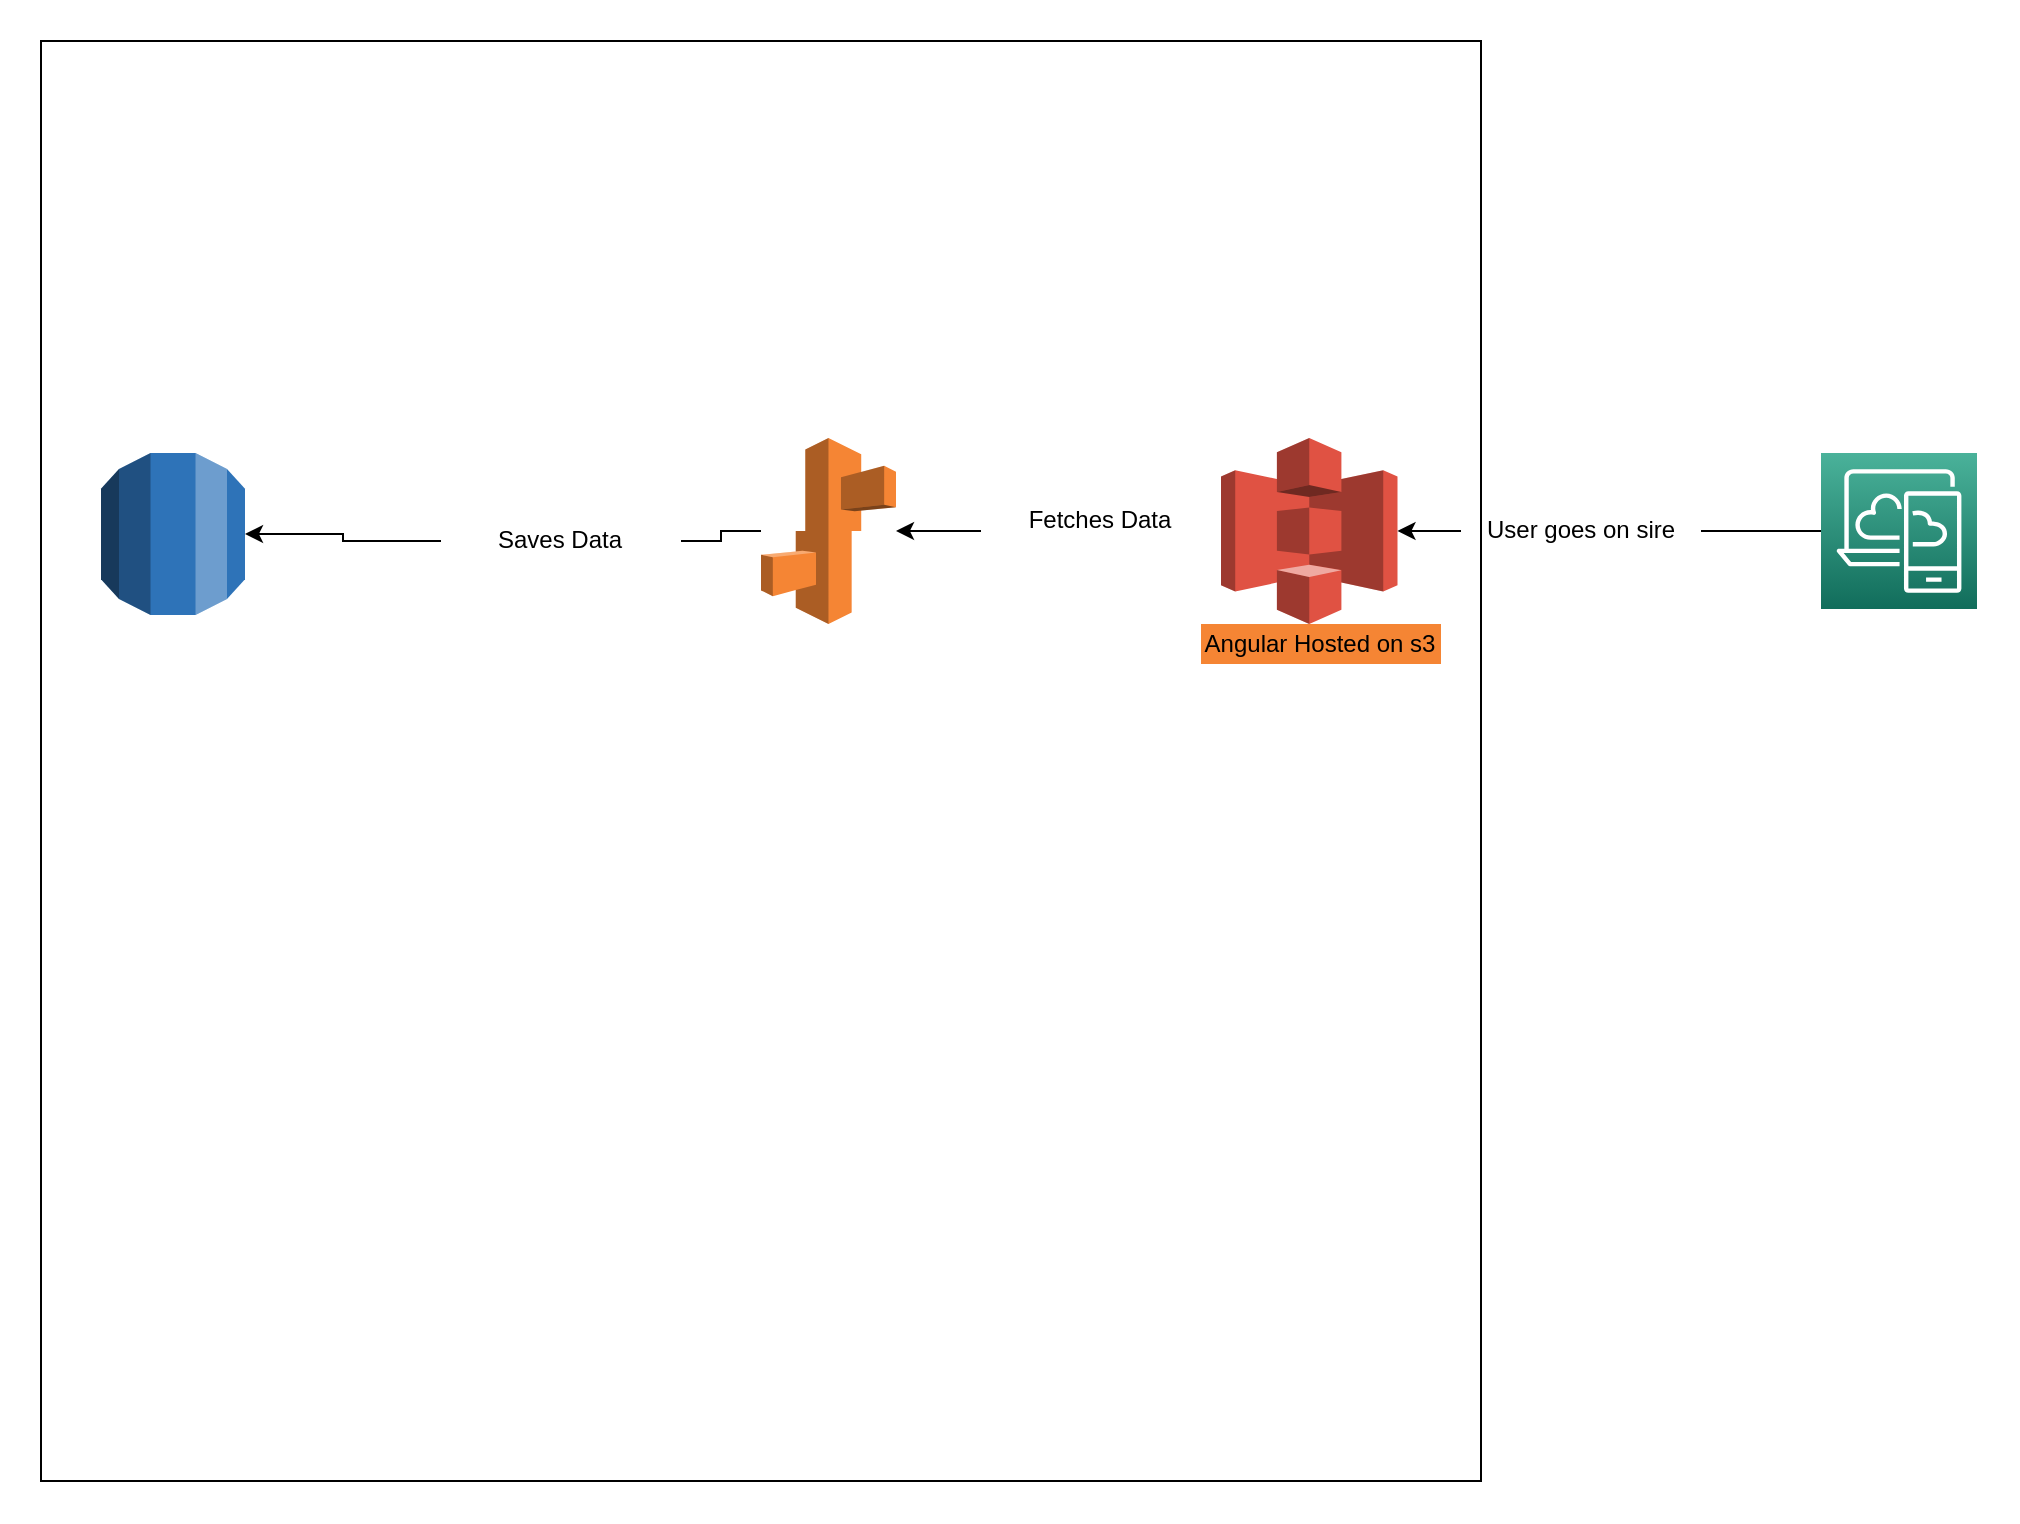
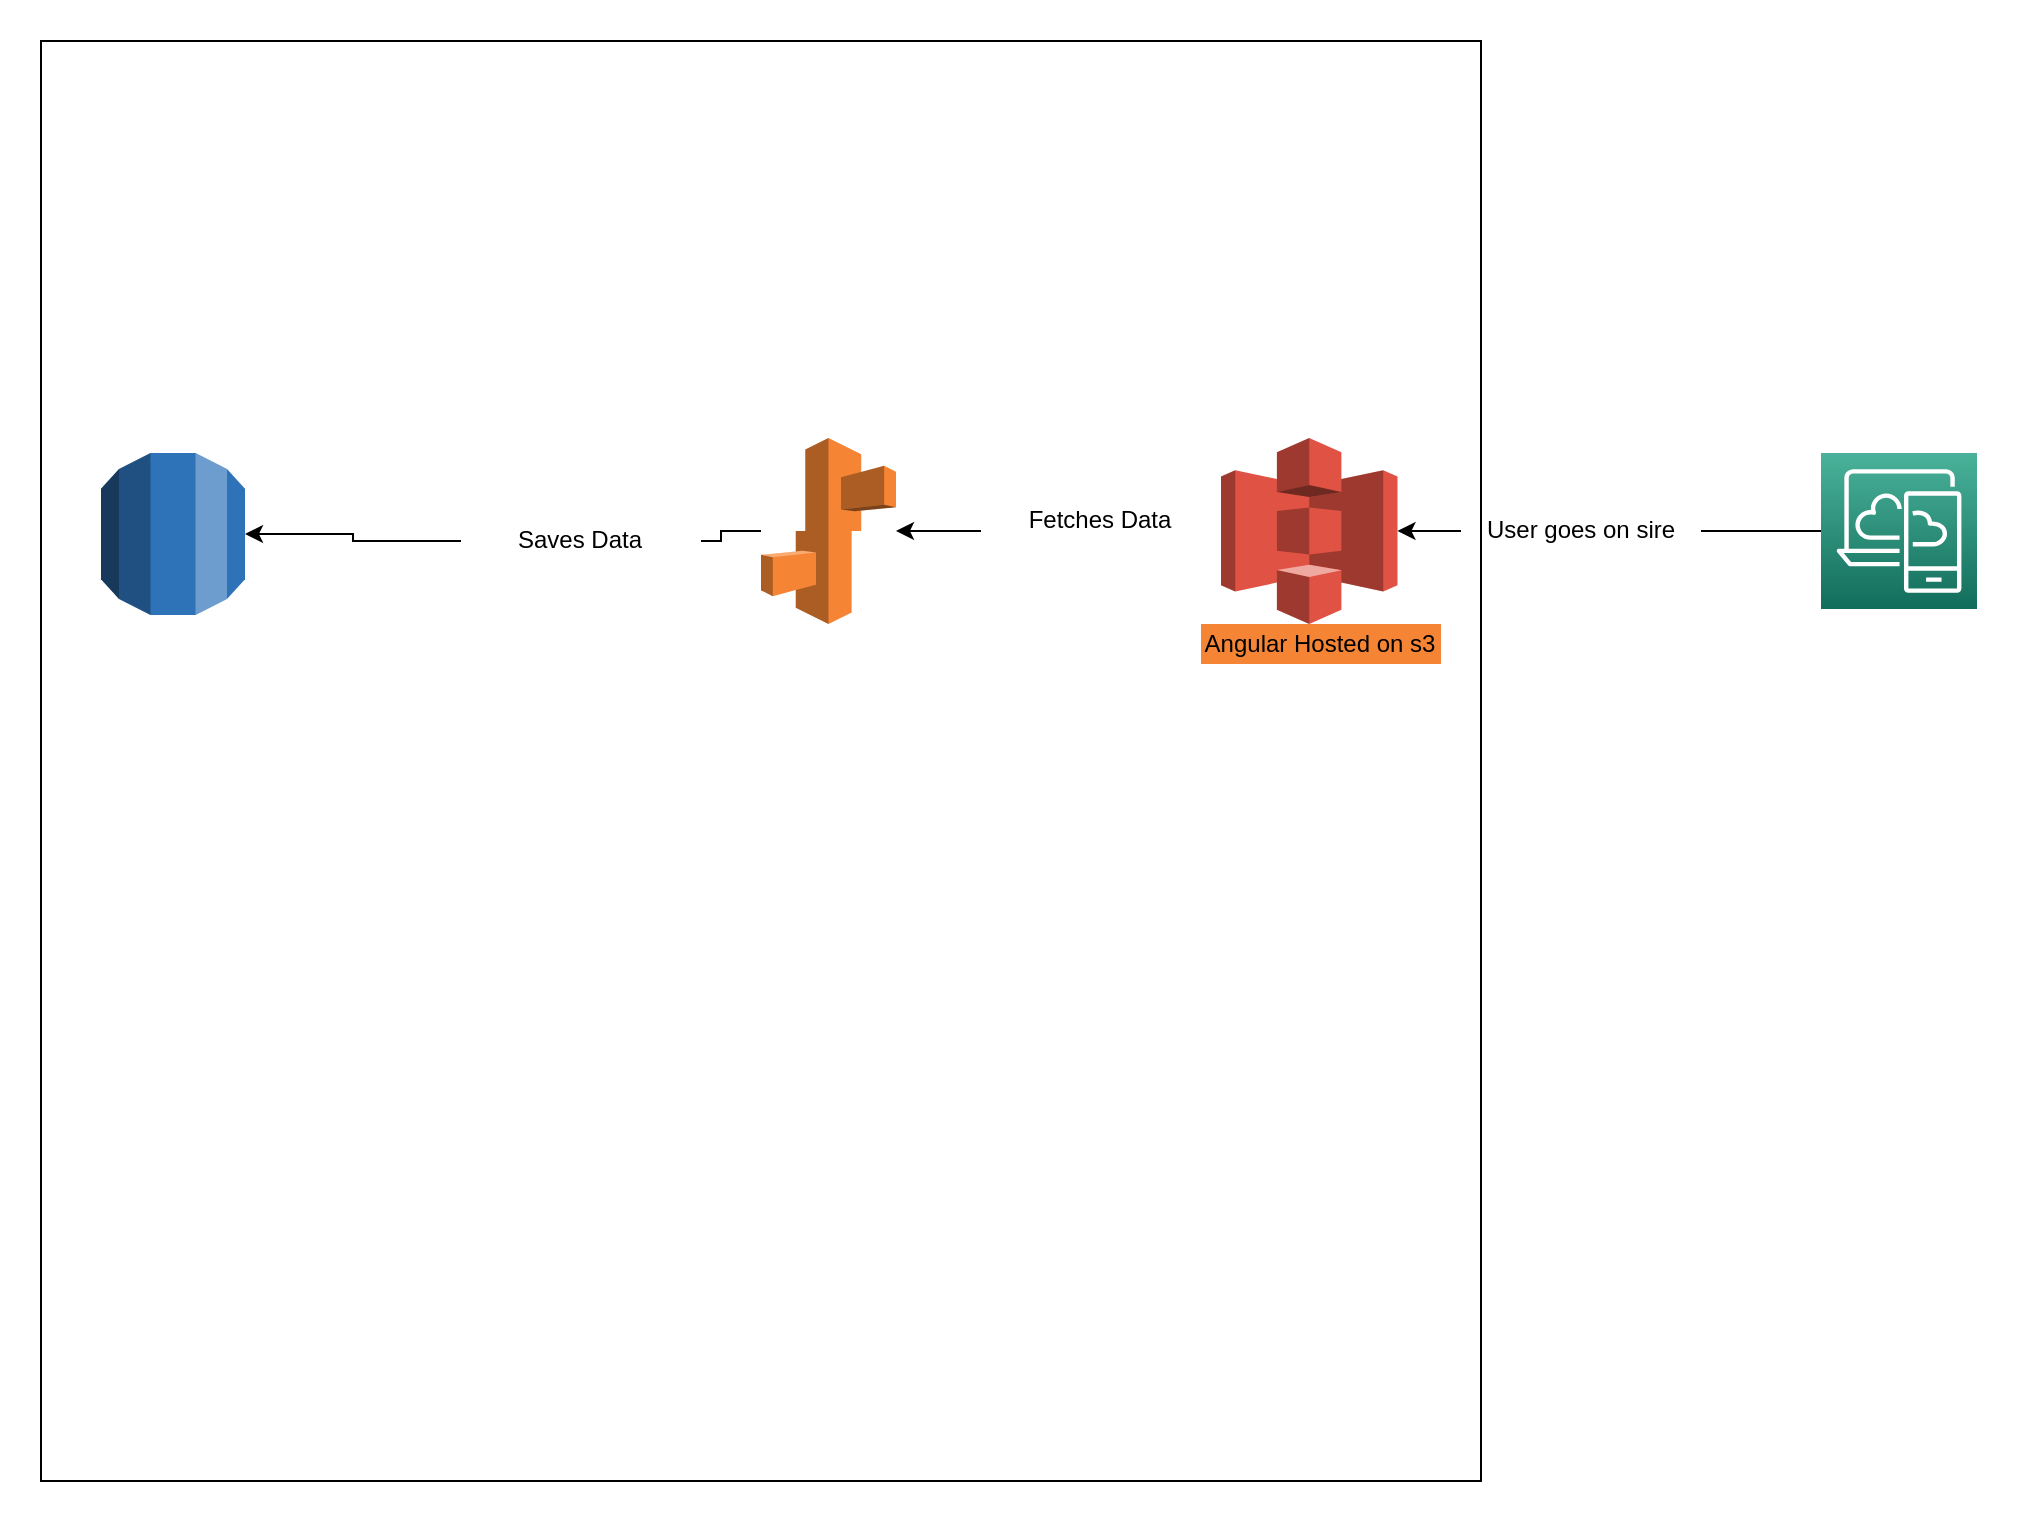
(561, 541) -> (581, 541)
